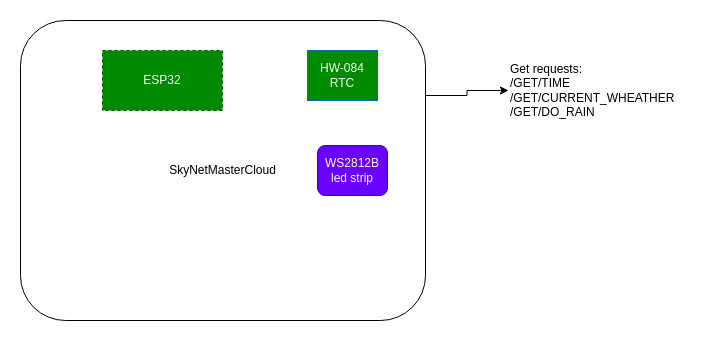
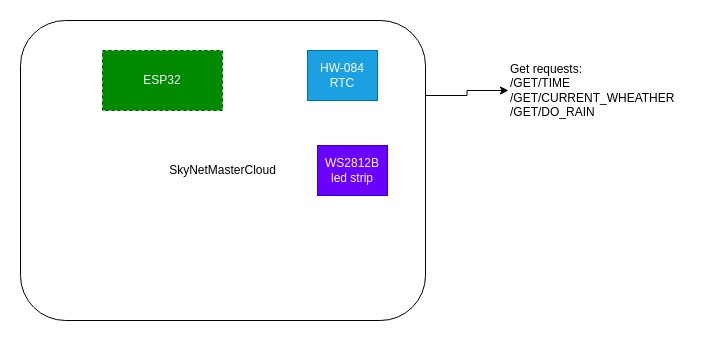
(343, 76) -> (343, 76)
(353, 171) -> (353, 171)
